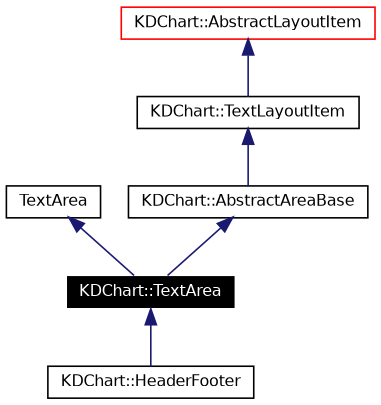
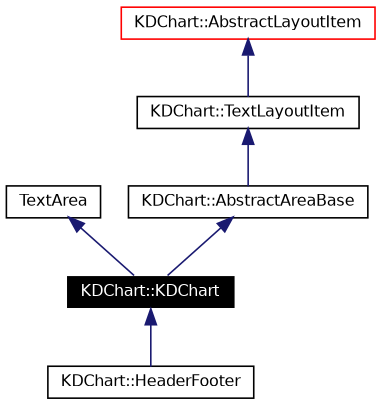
(151, 292) -> (151, 292)
